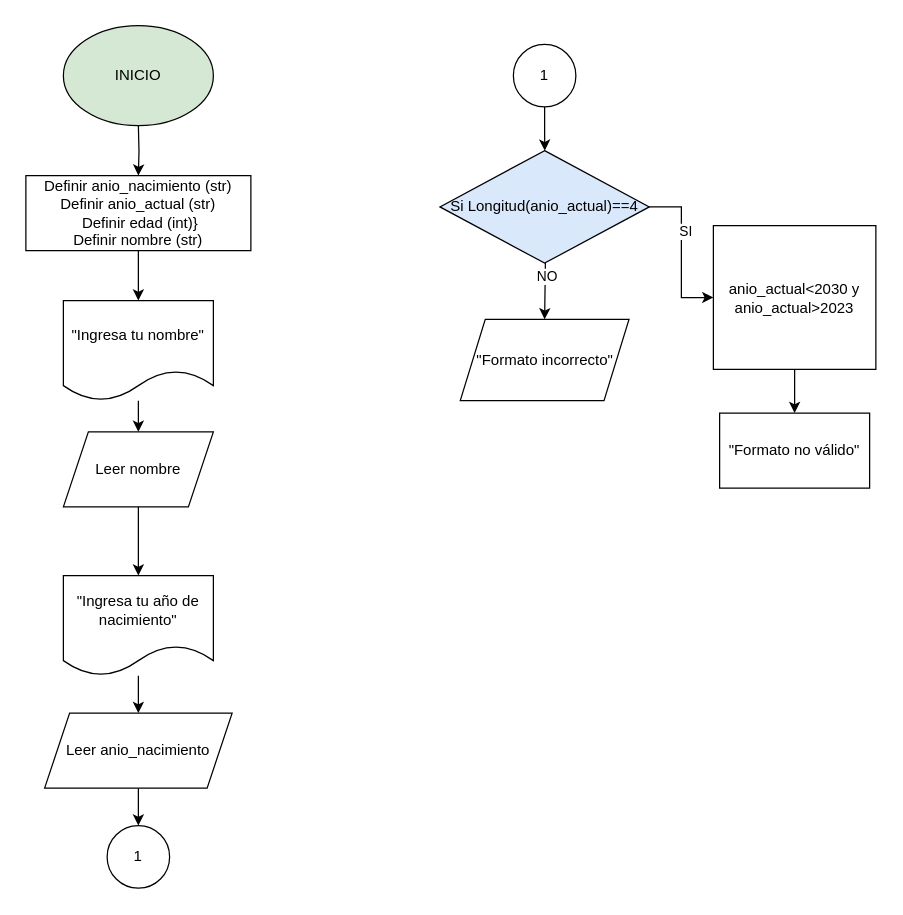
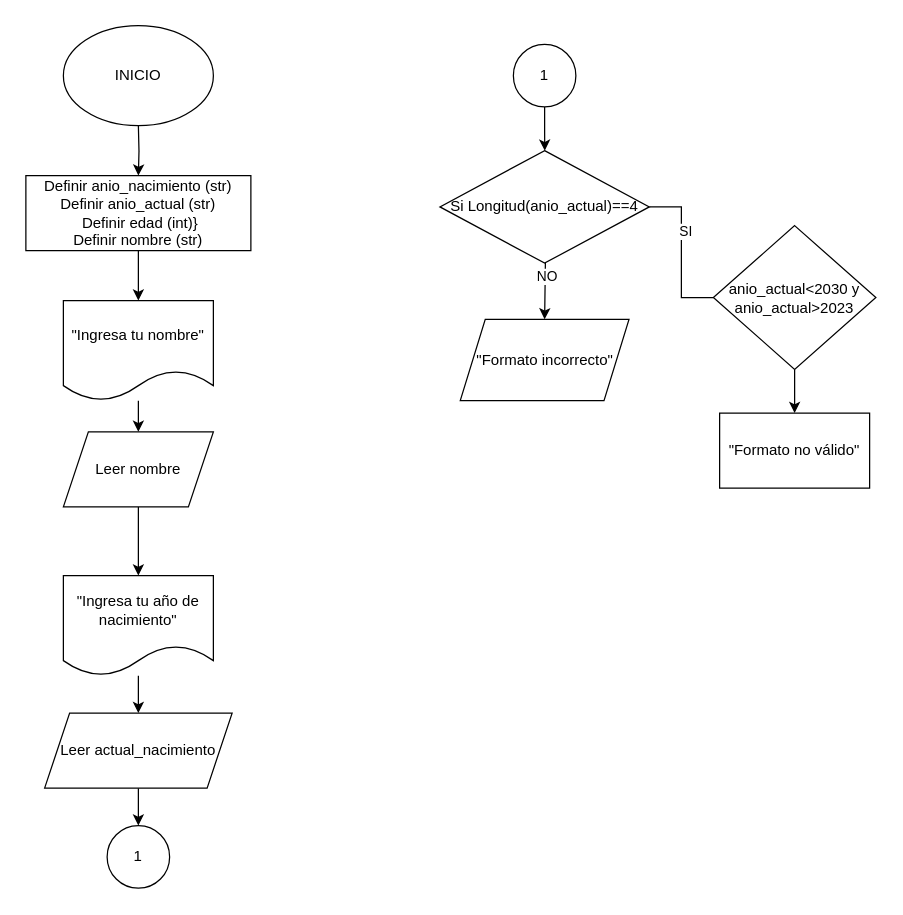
(138, 76) -> (138, 76)
(544, 207) -> (544, 207)
(703, 298) -> (707, 298)
(794, 298) -> (794, 298)
(138, 751) -> (138, 751)
